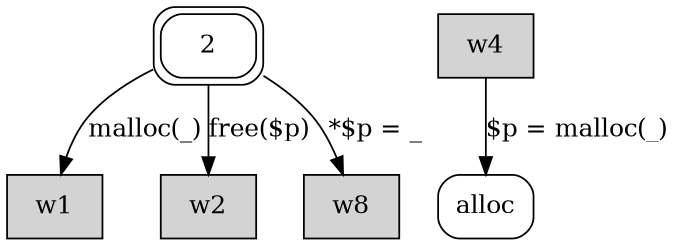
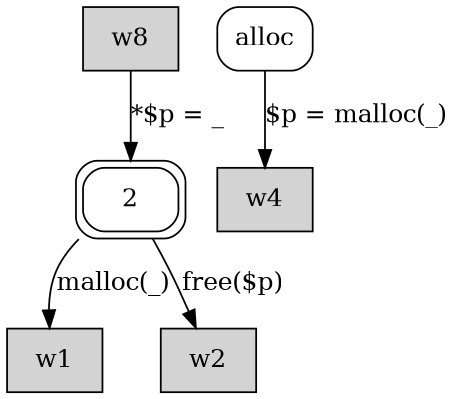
(307, 111) -> (131, 107)
(486, 117) -> (265, 110)
